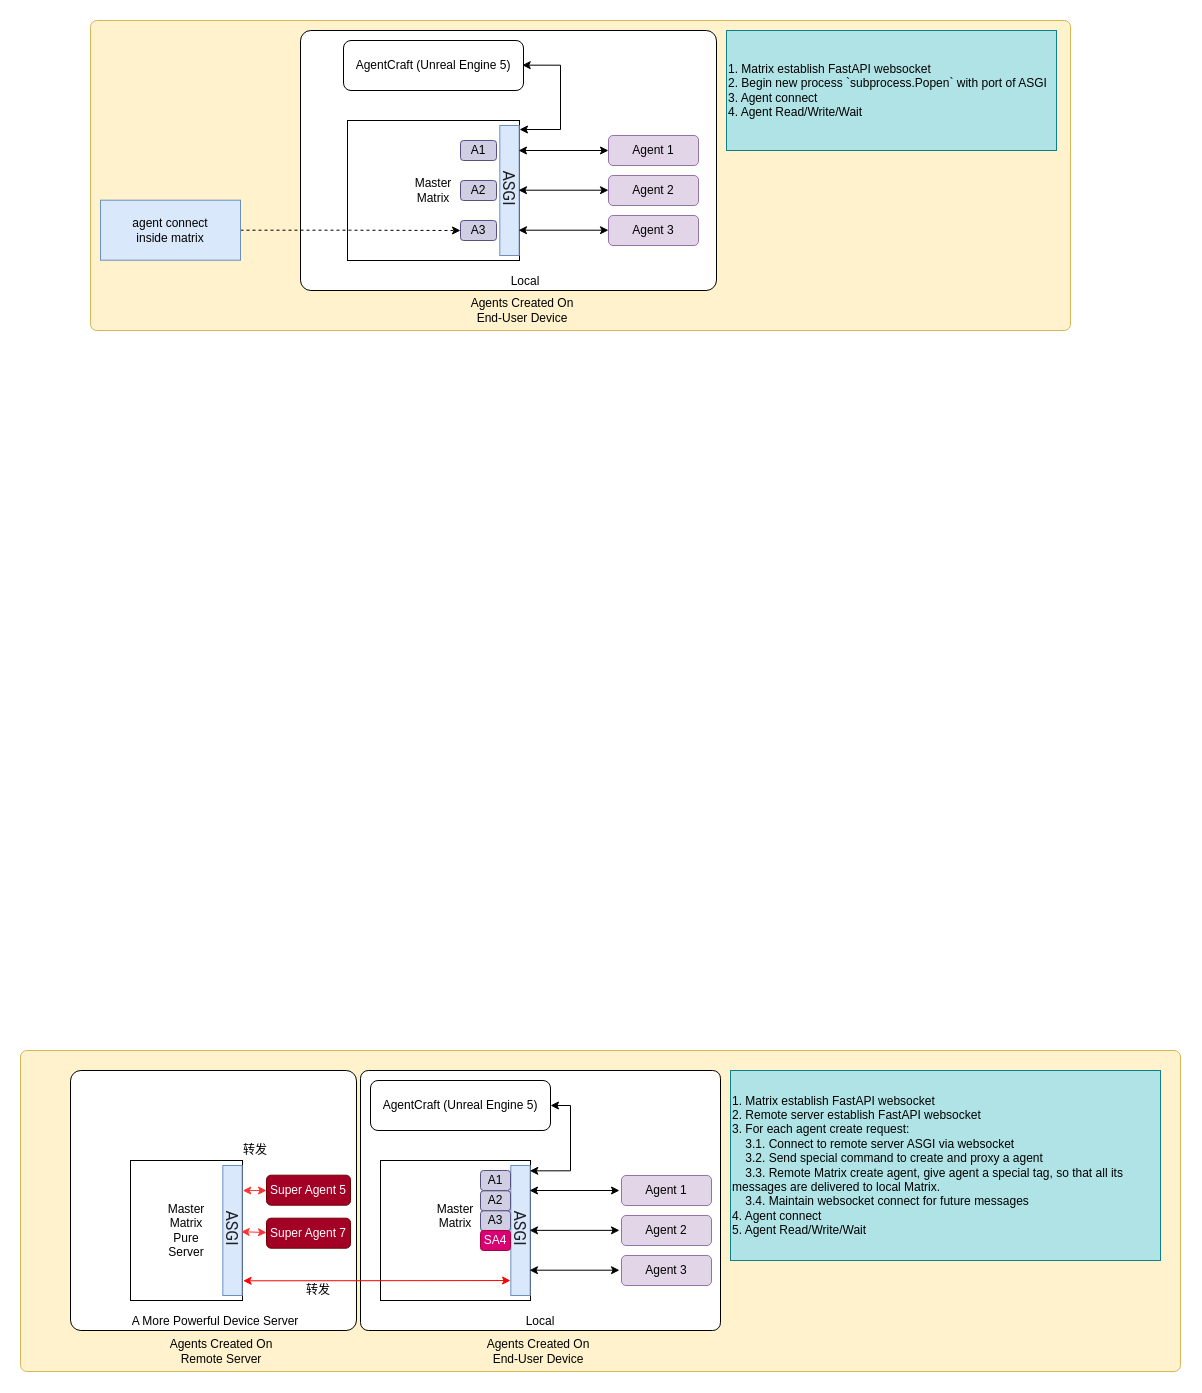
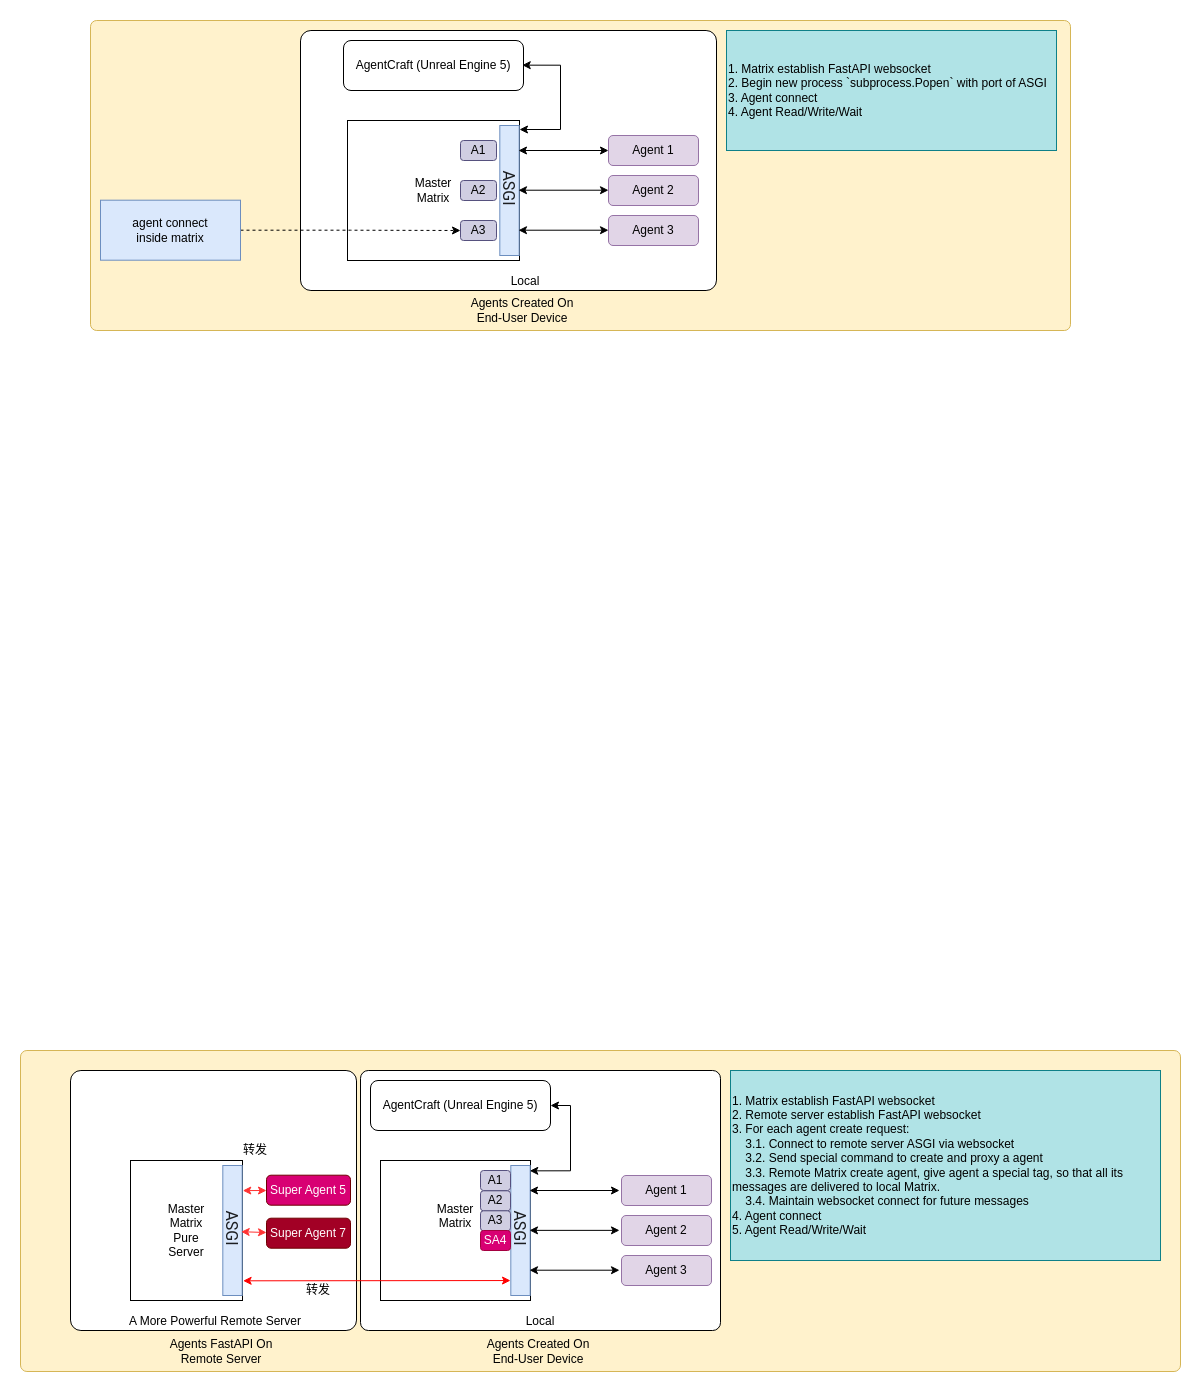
(309, 1190) -> (309, 1190)
(216, 1322) -> (216, 1322)
(222, 1352) -> (222, 1352)
